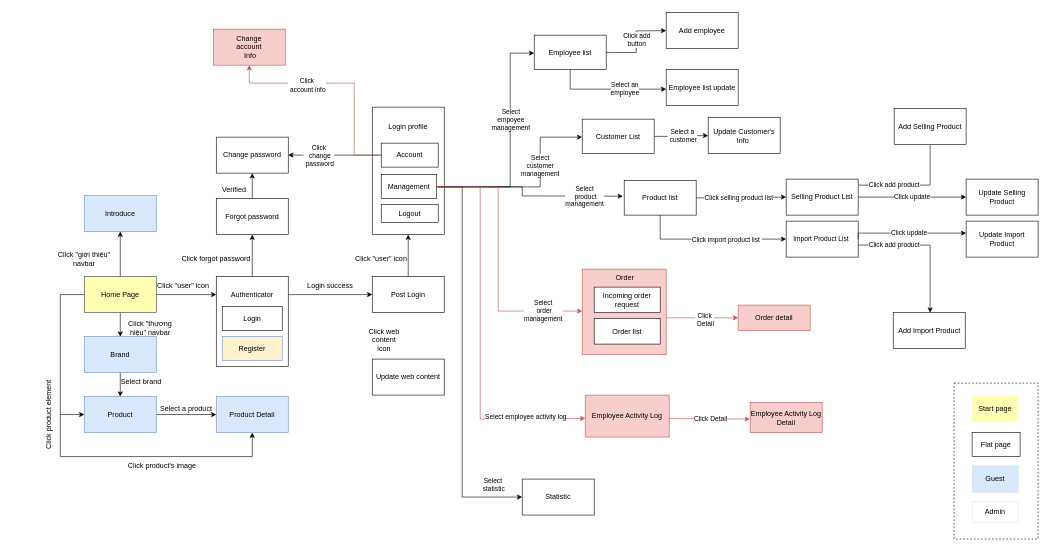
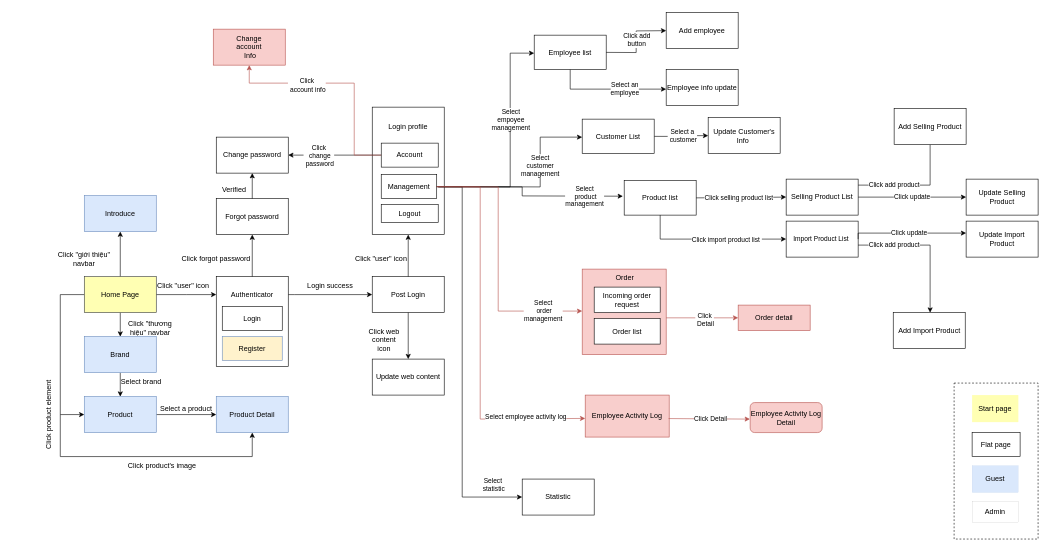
(702, 88) -> (702, 88)
none -> (408, 353)
(786, 418) -> (786, 418)
